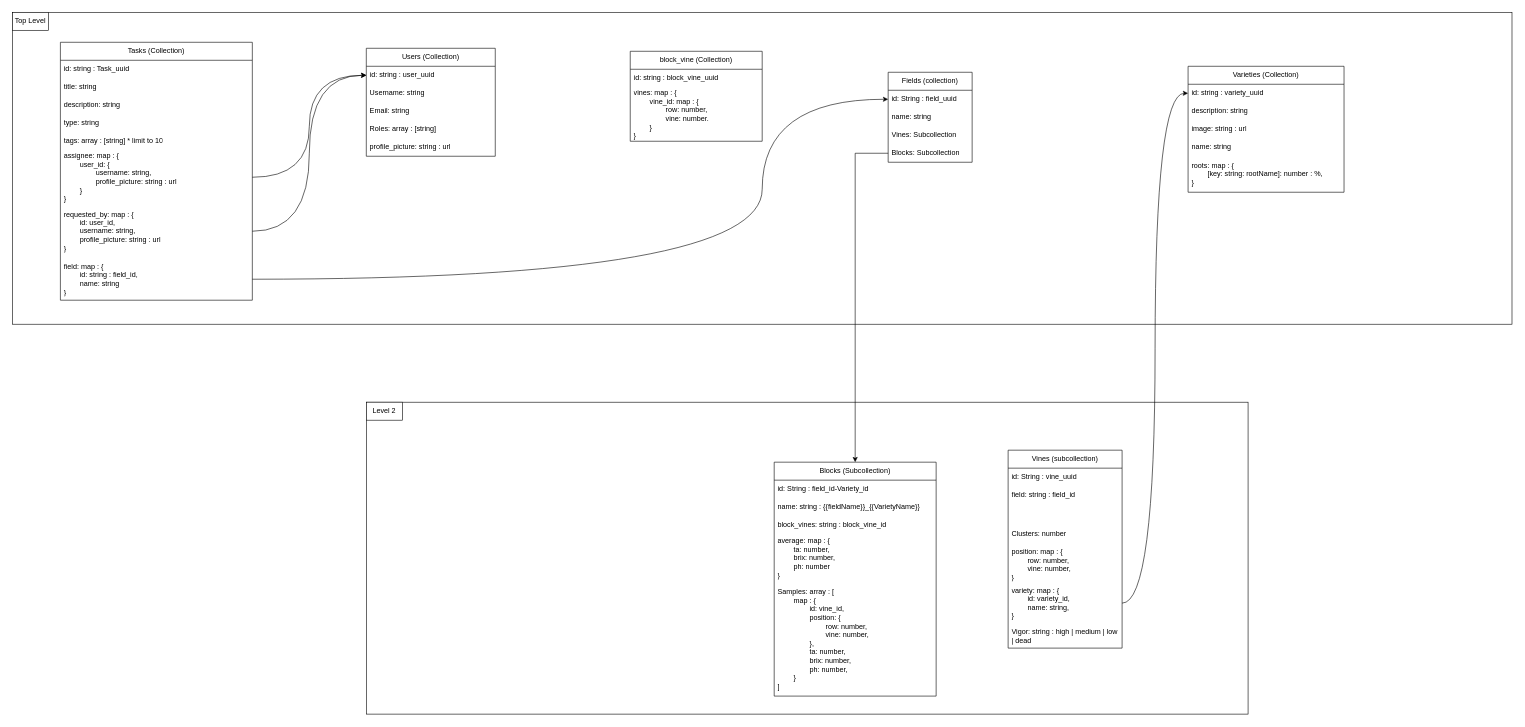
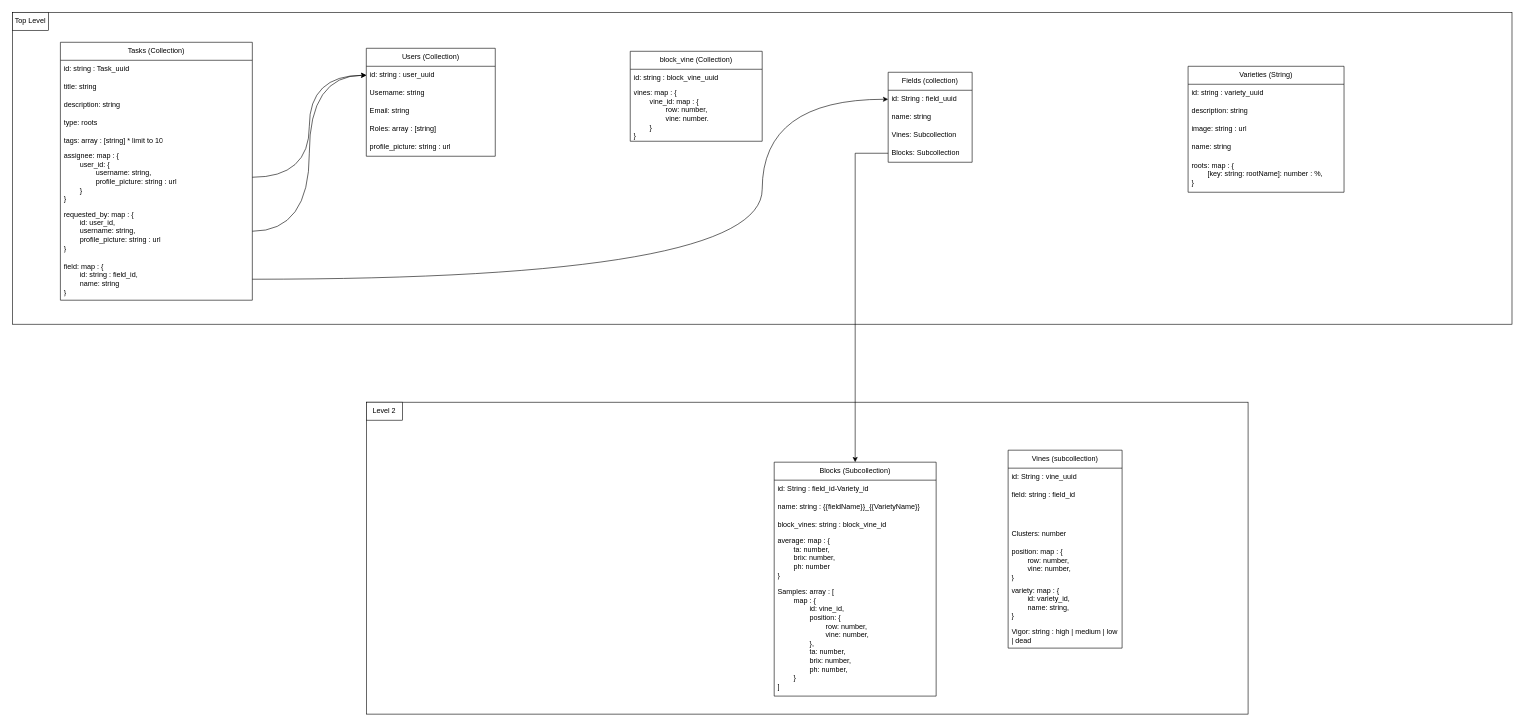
(1266, 75) -> (1266, 75)
(85, 123) -> (84, 123)
(1146, 546) -> none
